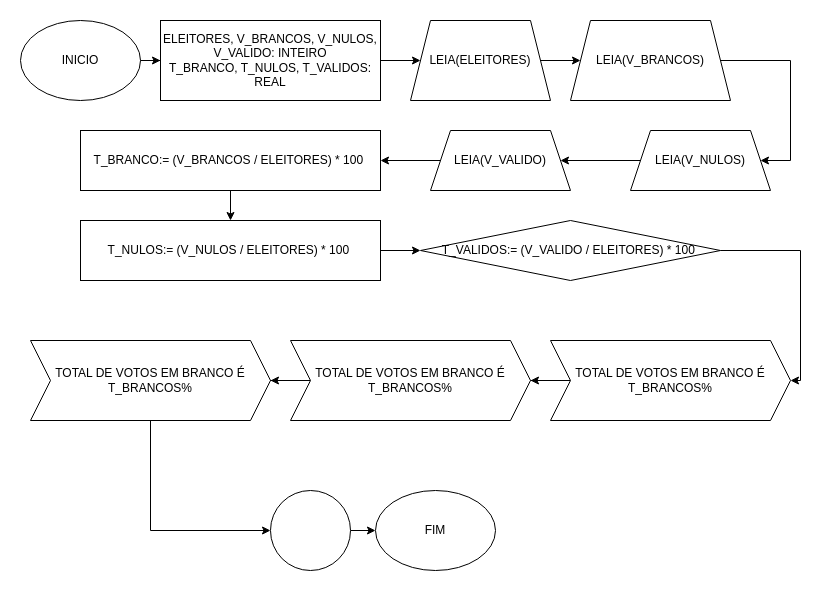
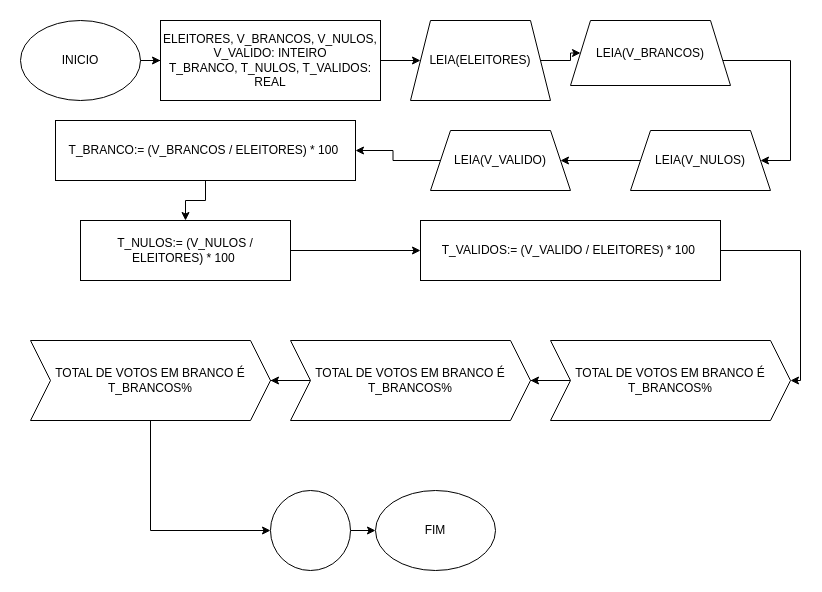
(651, 61) -> (651, 53)
(231, 161) -> (206, 151)
(231, 251) -> (186, 251)
(571, 251) -> (571, 251)
